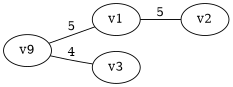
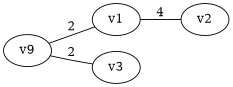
(161, 13) -> (161, 13)
(72, 27) -> (72, 27)
(72, 53) -> (72, 53)
